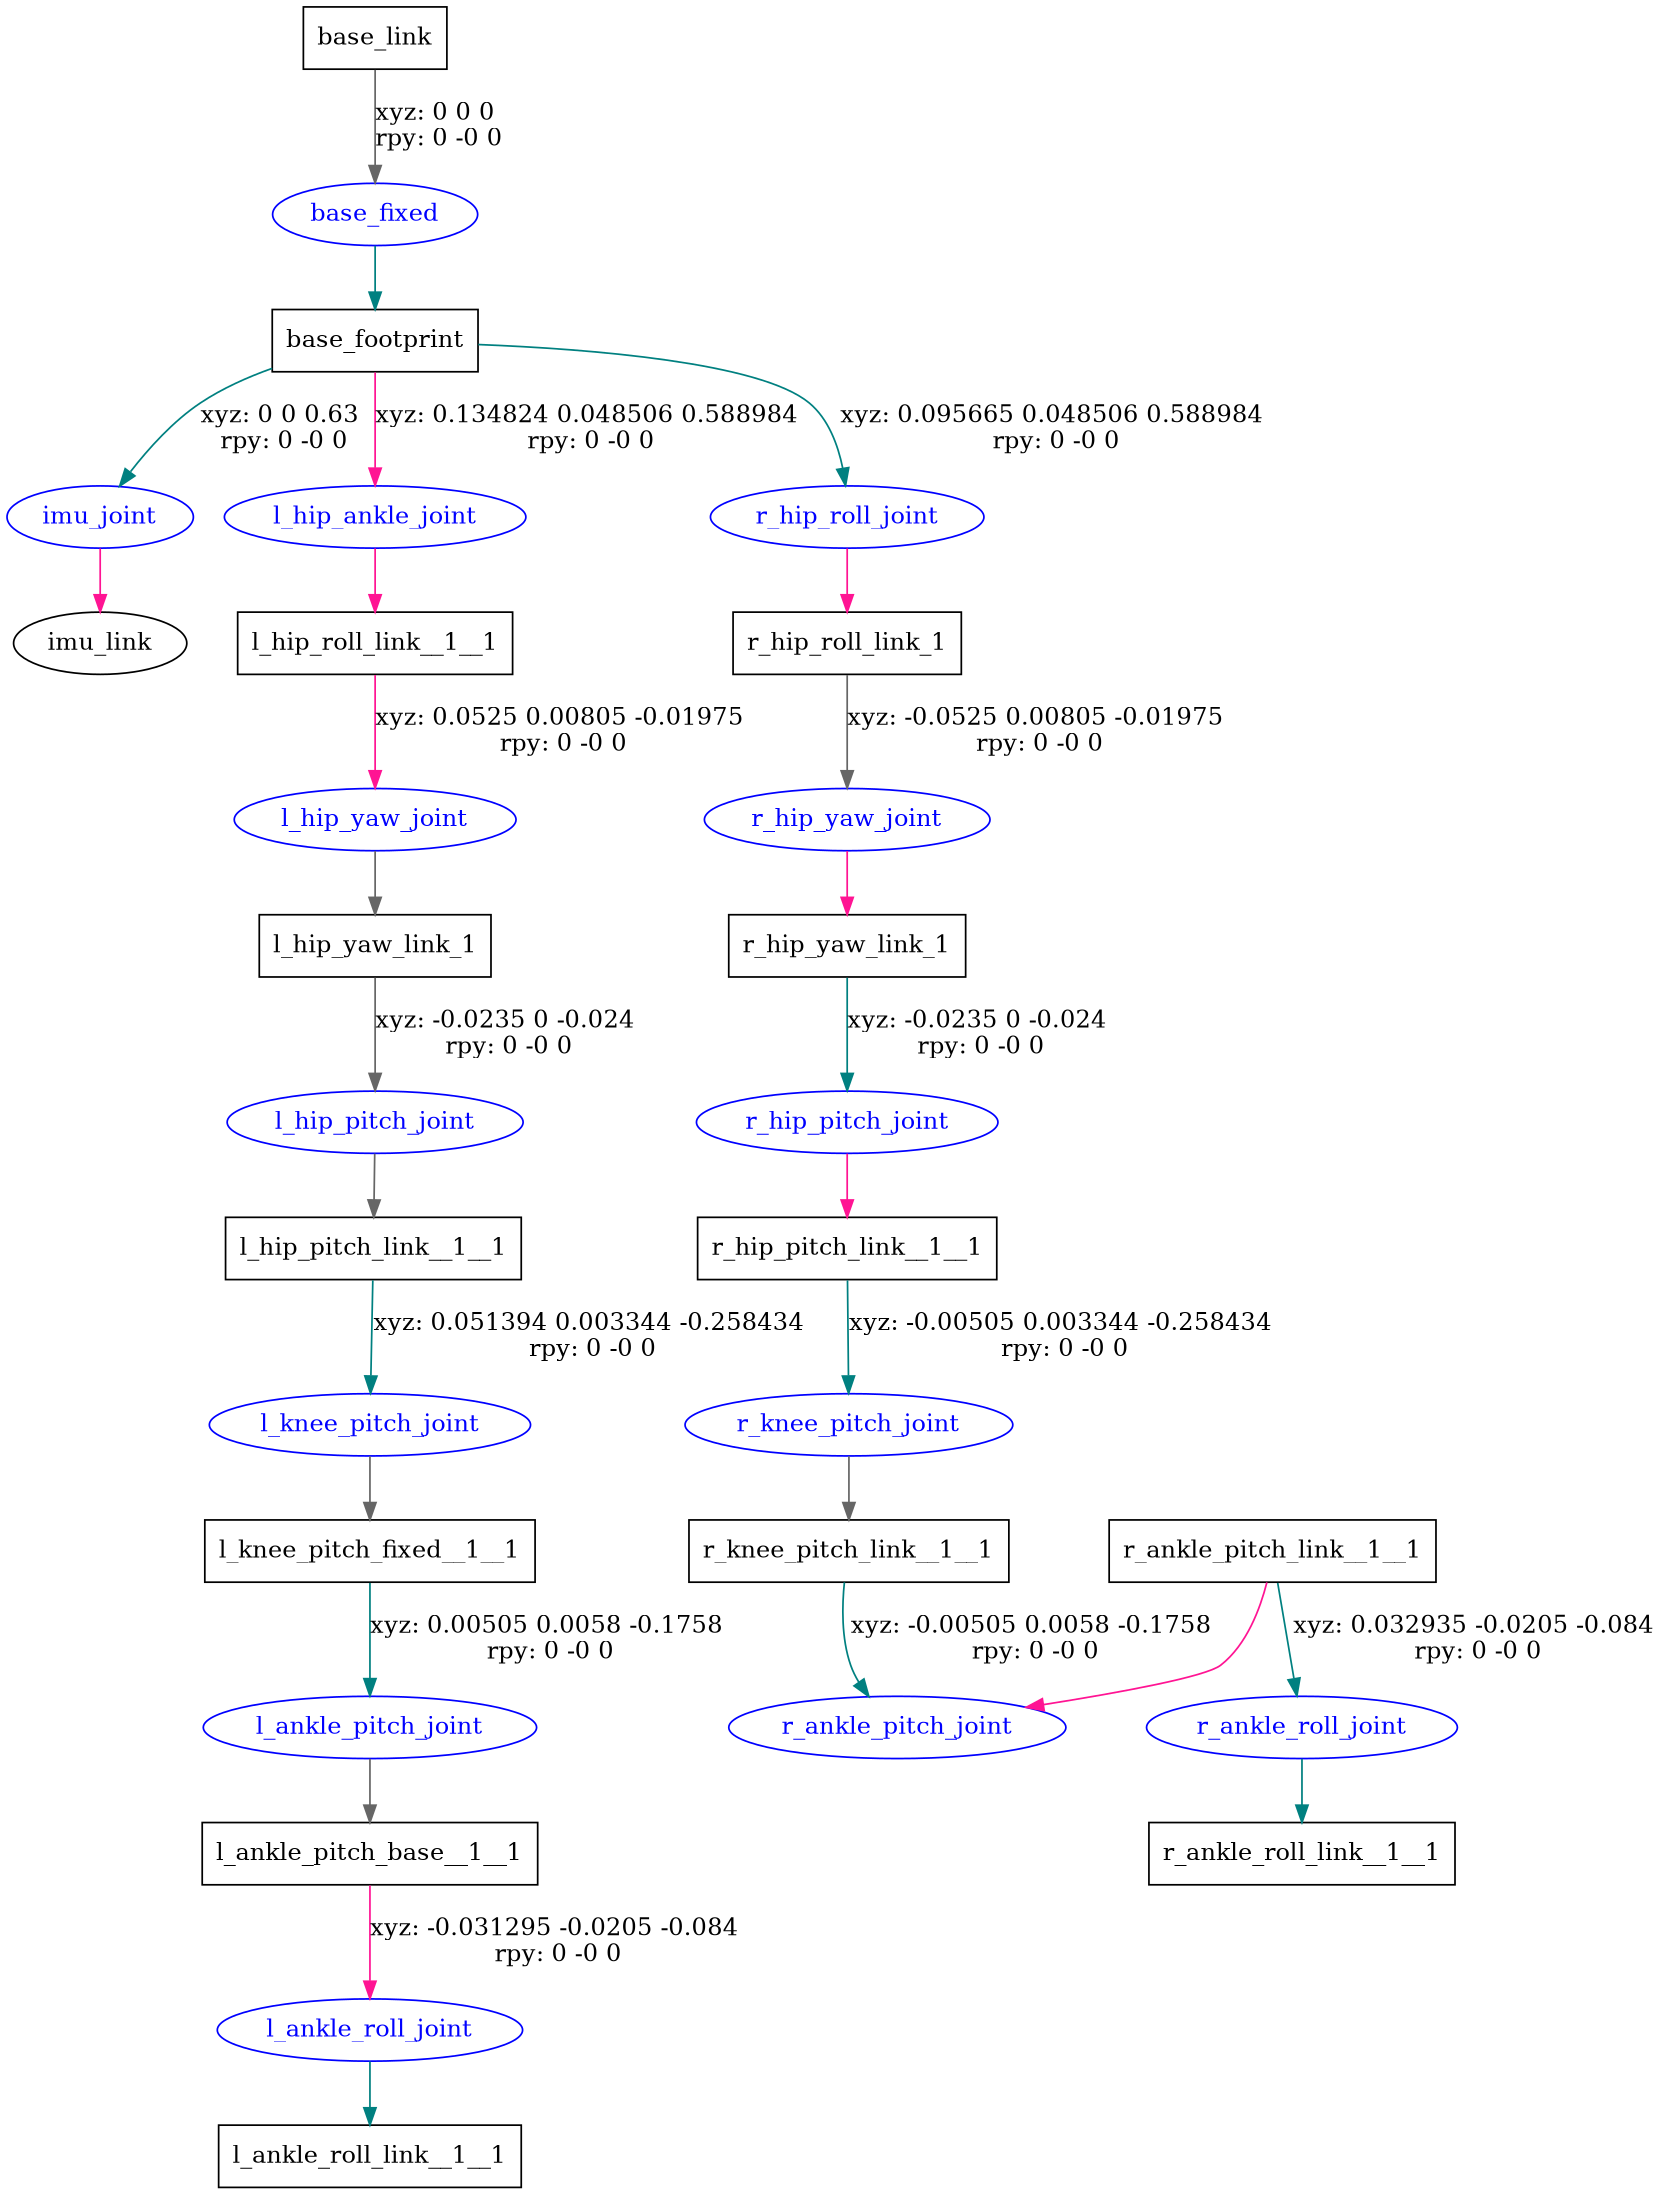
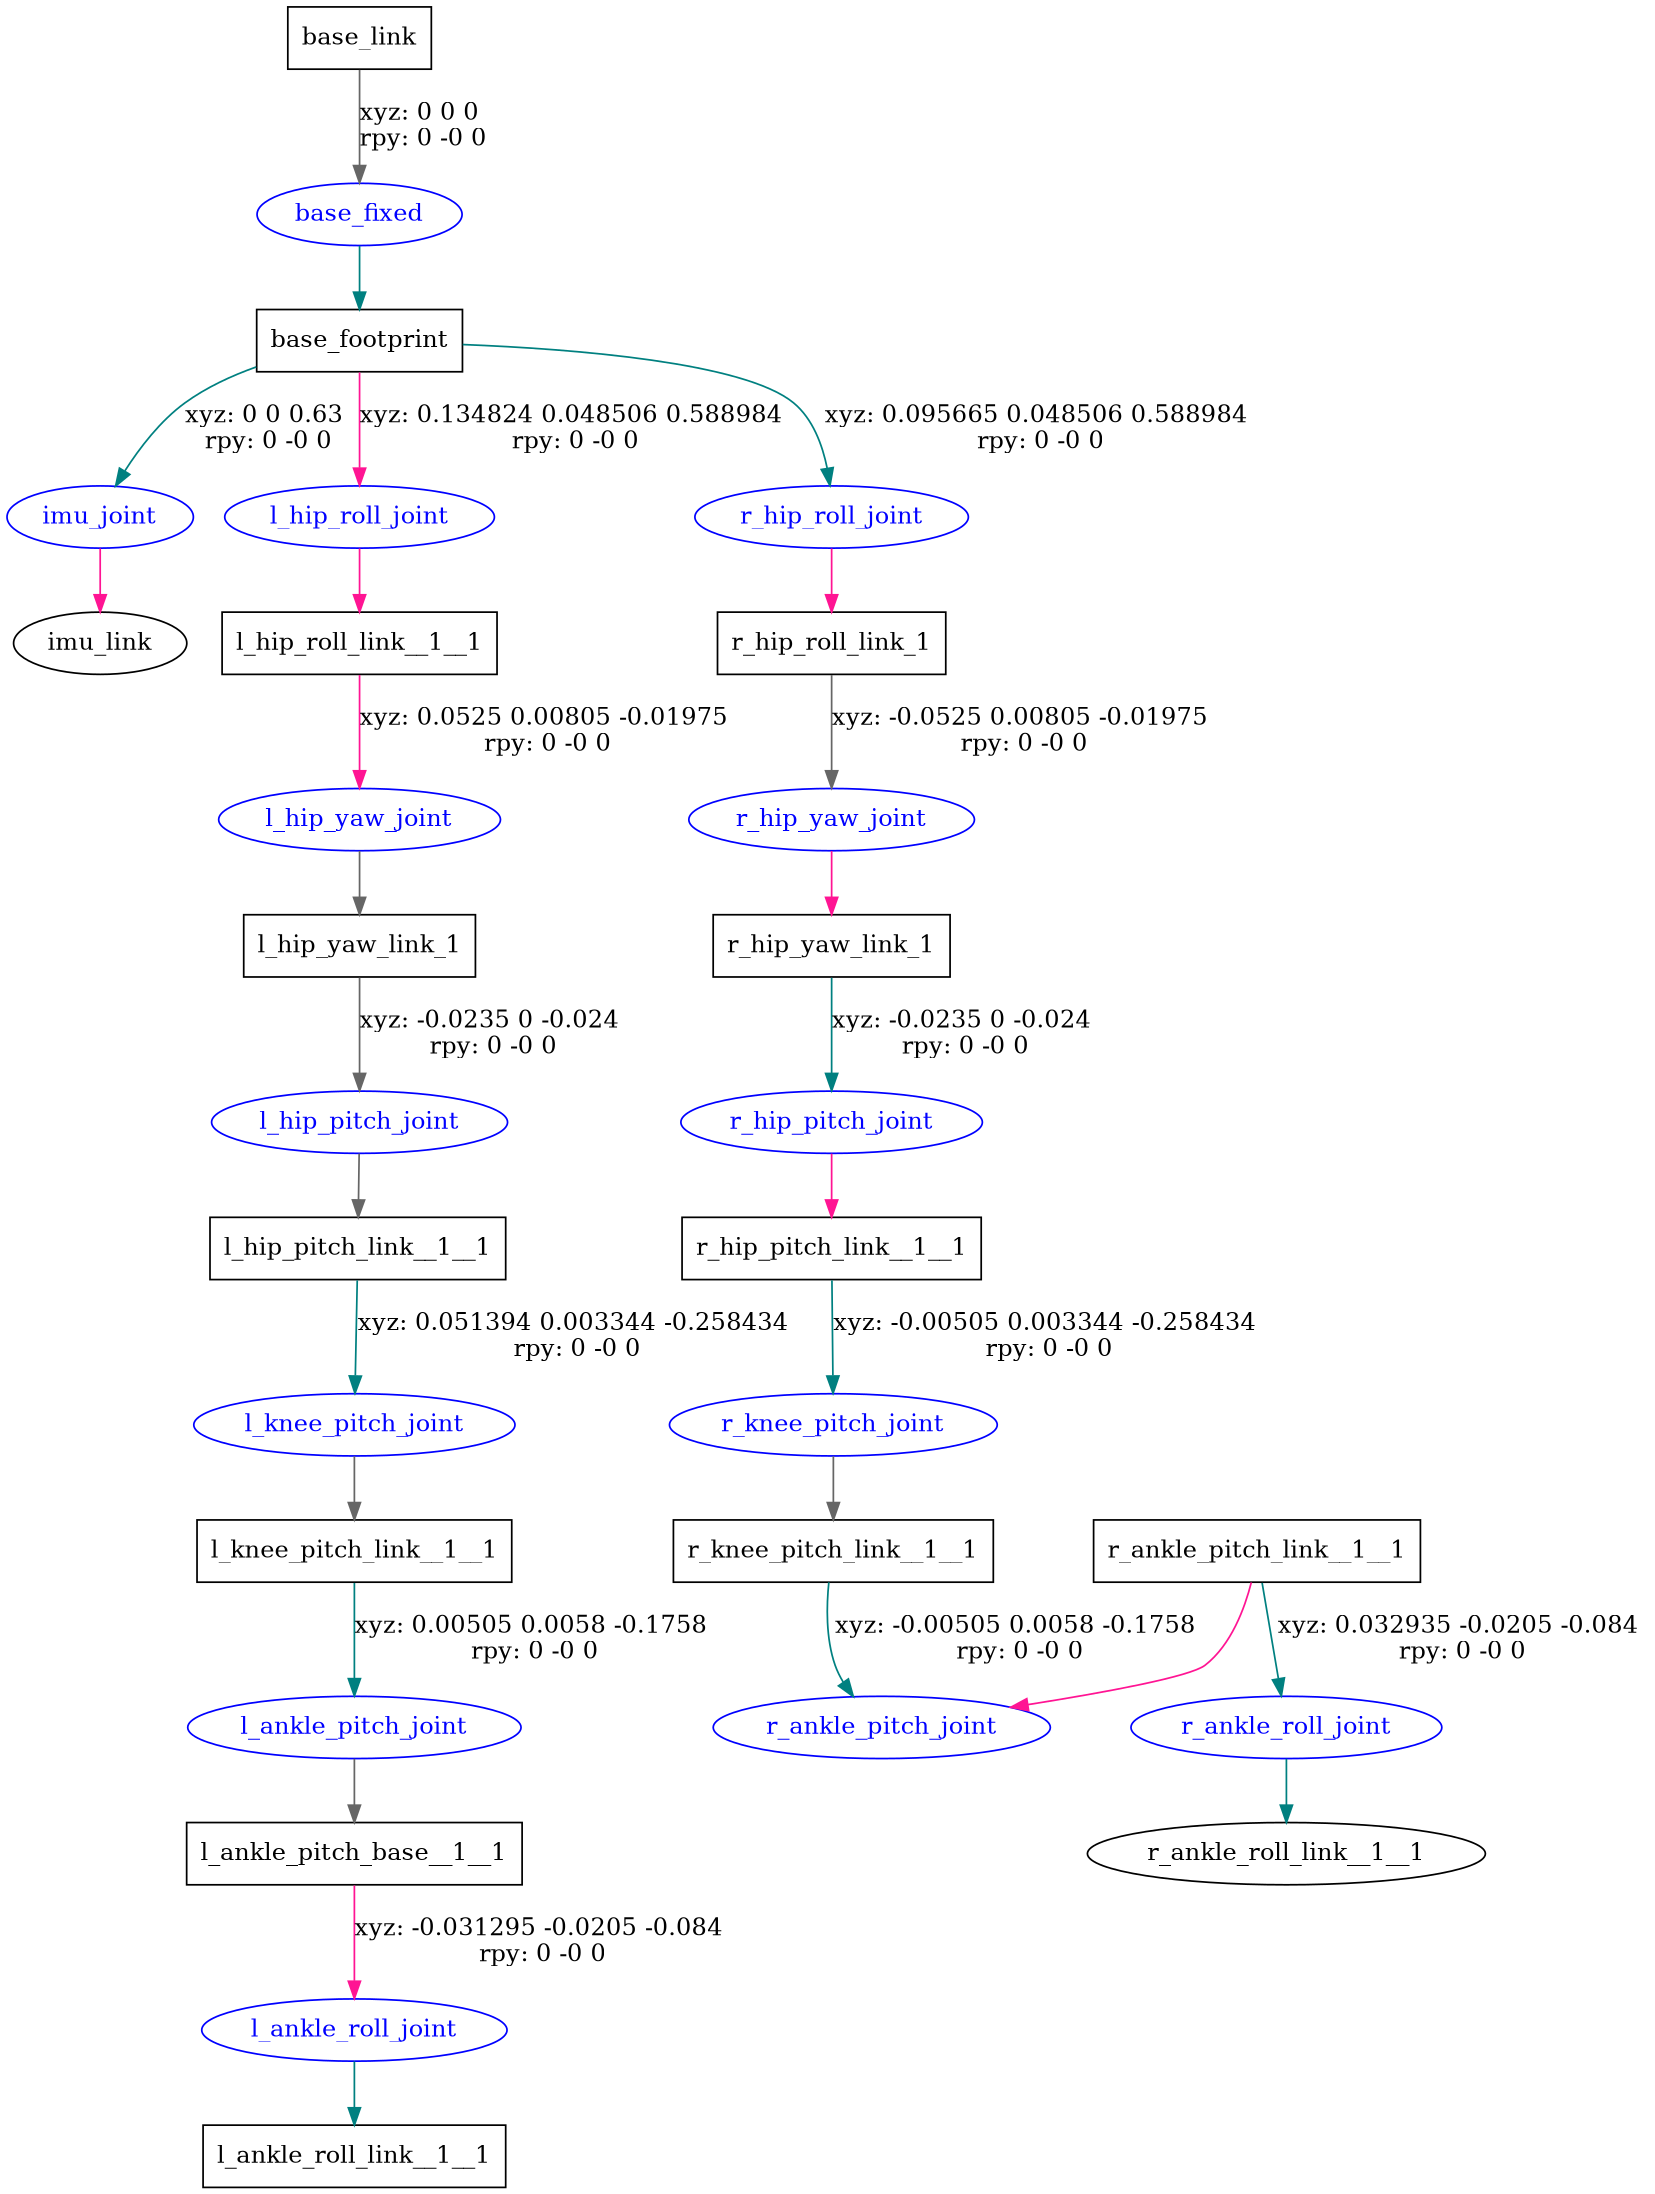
(375, 517) -> (360, 517)
(370, 1551) -> (354, 1551)
(1302, 1854) -> (1286, 1854)
